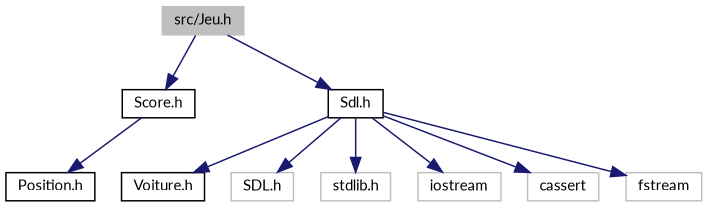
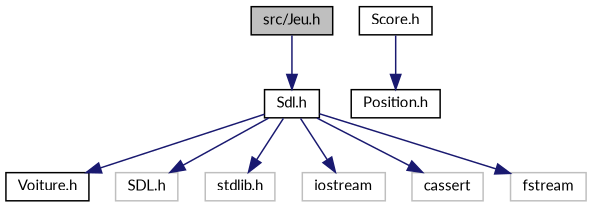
(203, 21) -> (292, 21)
(184, 56) -> none
